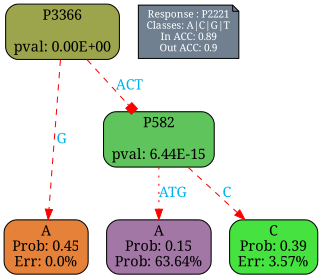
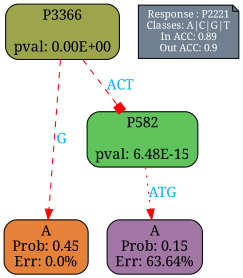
(159, 139) -> (142, 139)
(159, 247) -> (155, 247)
(274, 247) -> none
